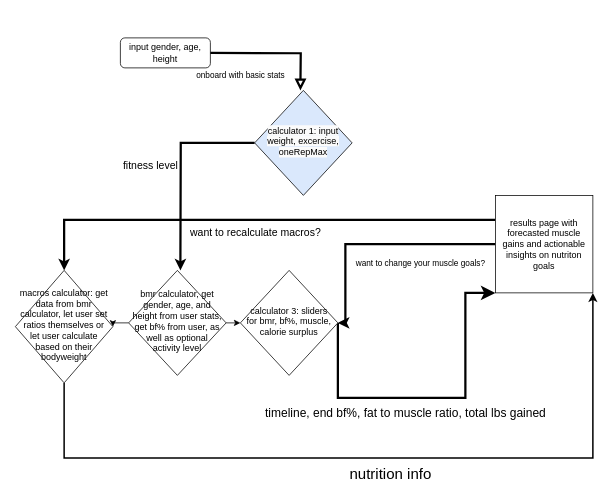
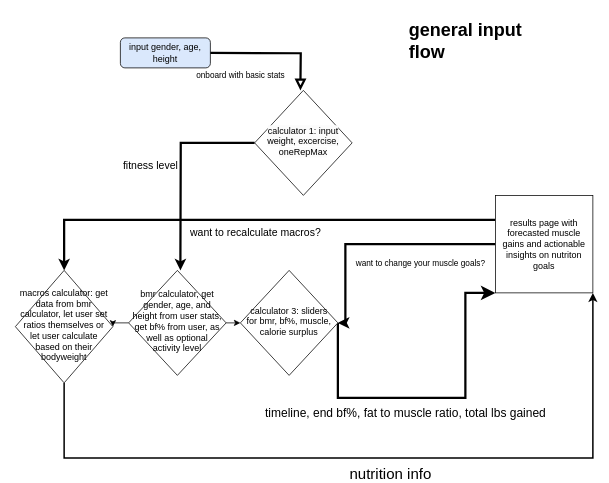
(165, 53) -> (165, 53)
none -> (477, 60)
(303, 143) -> (303, 143)
